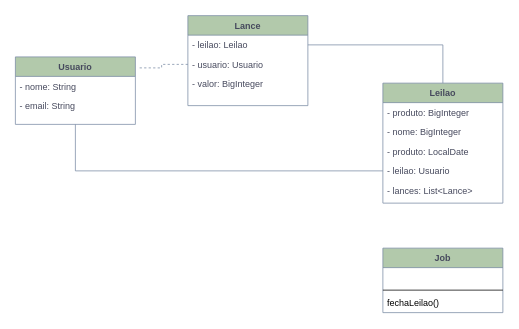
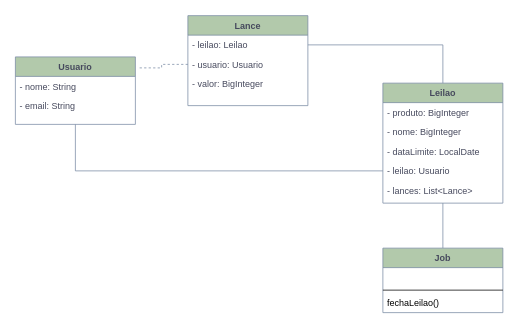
(433, 152) -> (438, 152)
none -> (443, 226)
